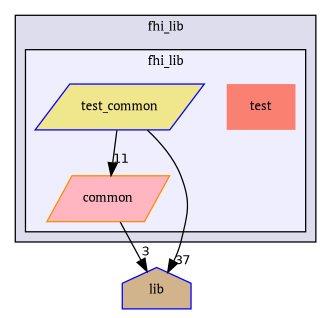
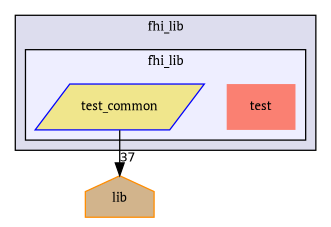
(108, 199) -> none
(157, 290) -> (120, 199)
